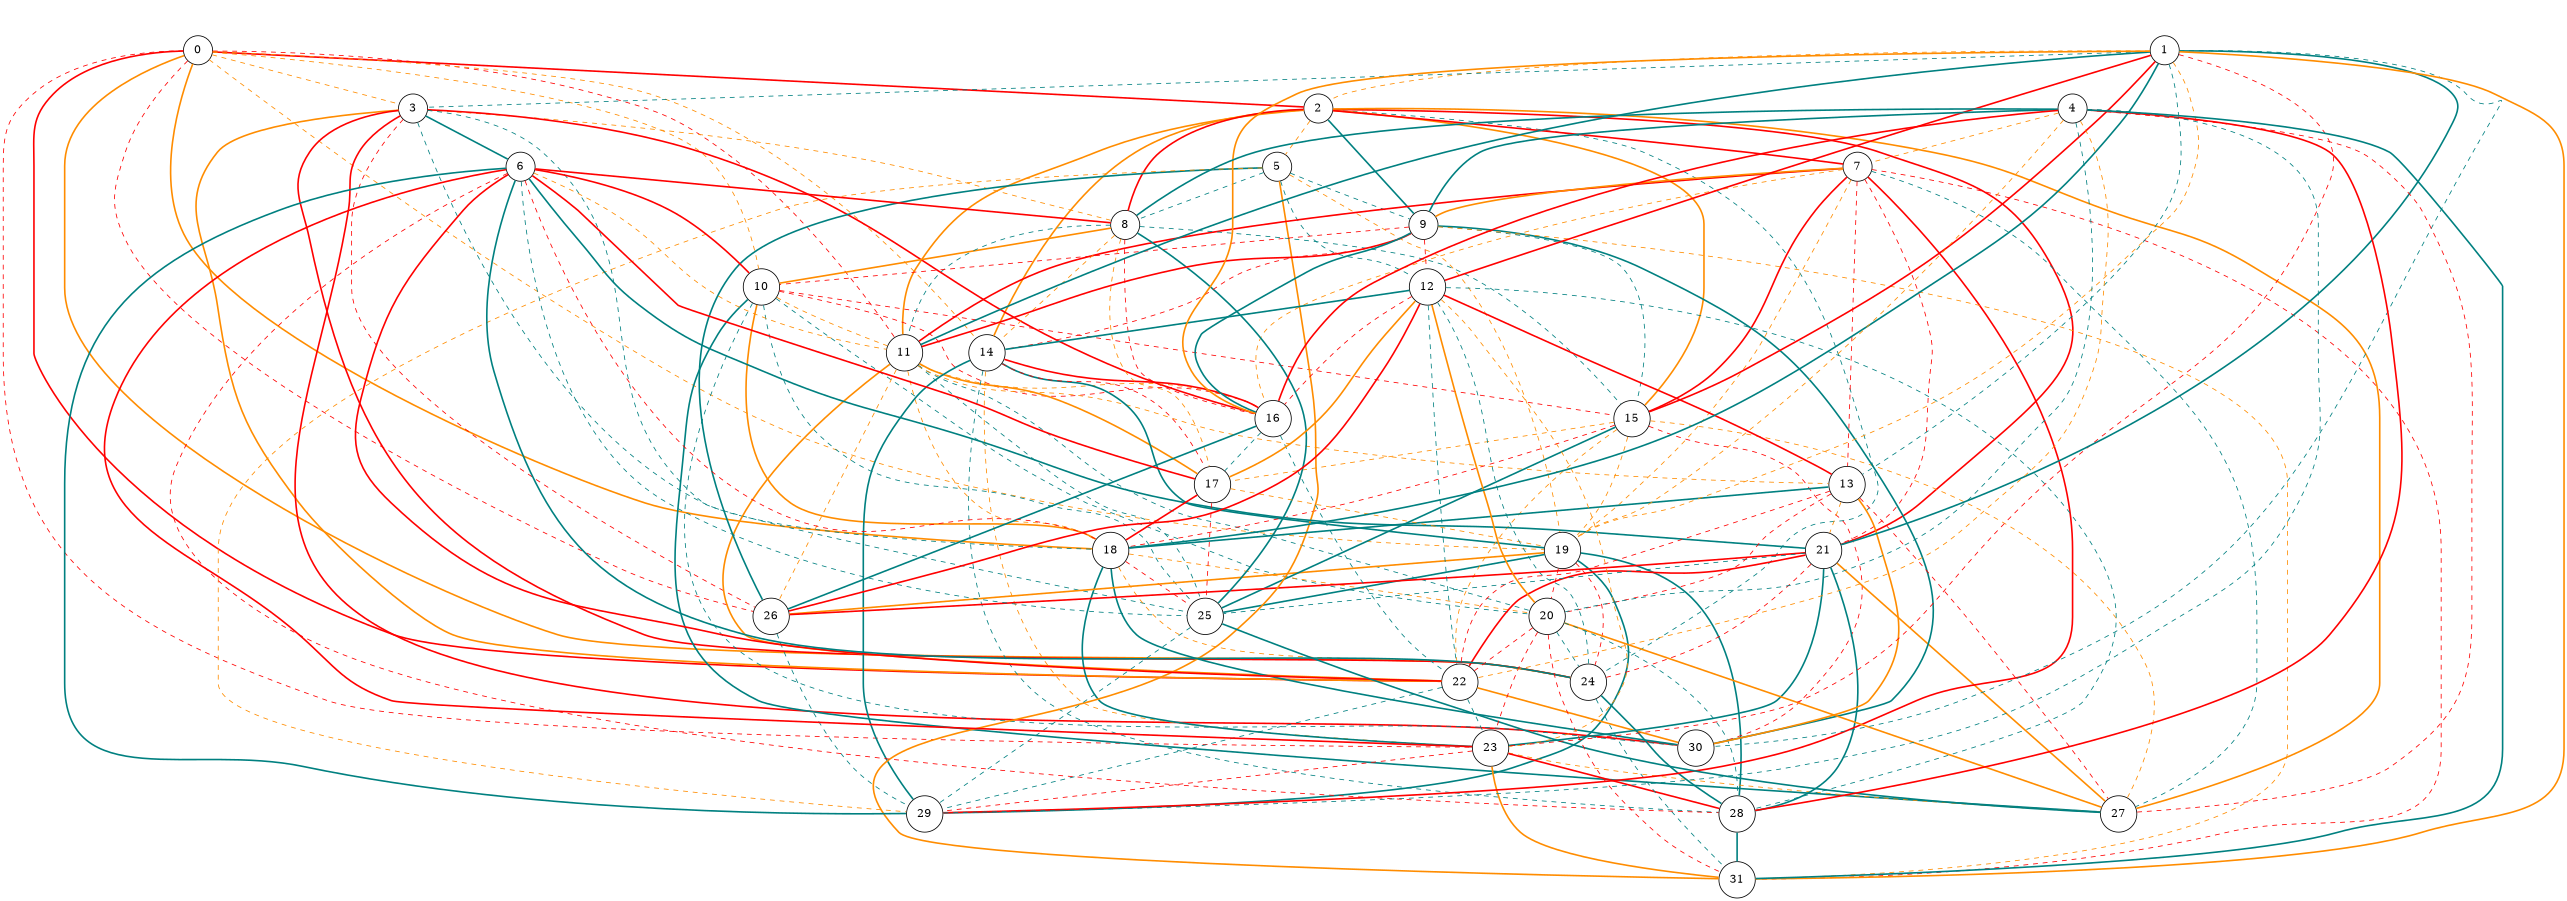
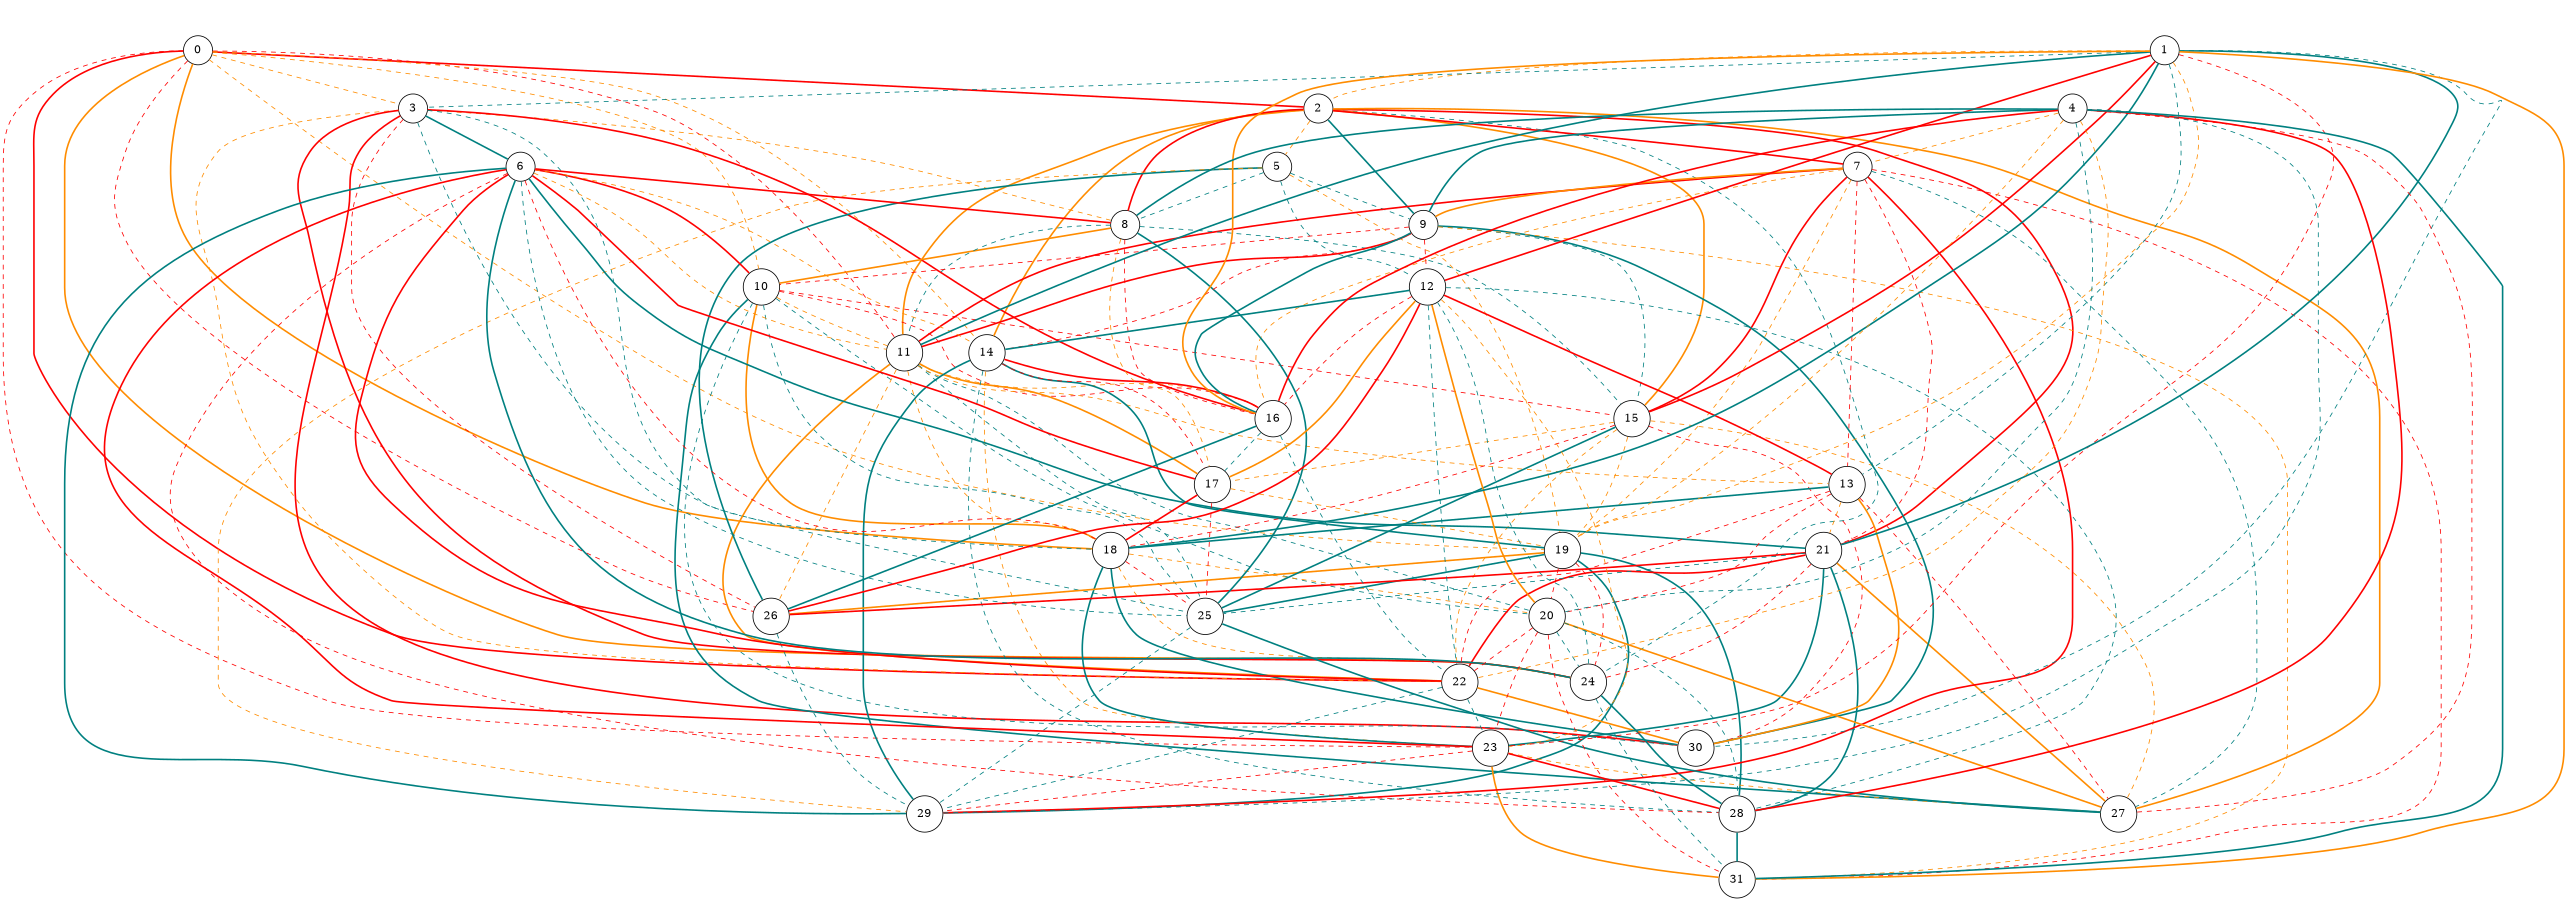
(1049, 295) -> (761, 237)
(475, 639) -> (475, 639)
(904, 753) -> none
